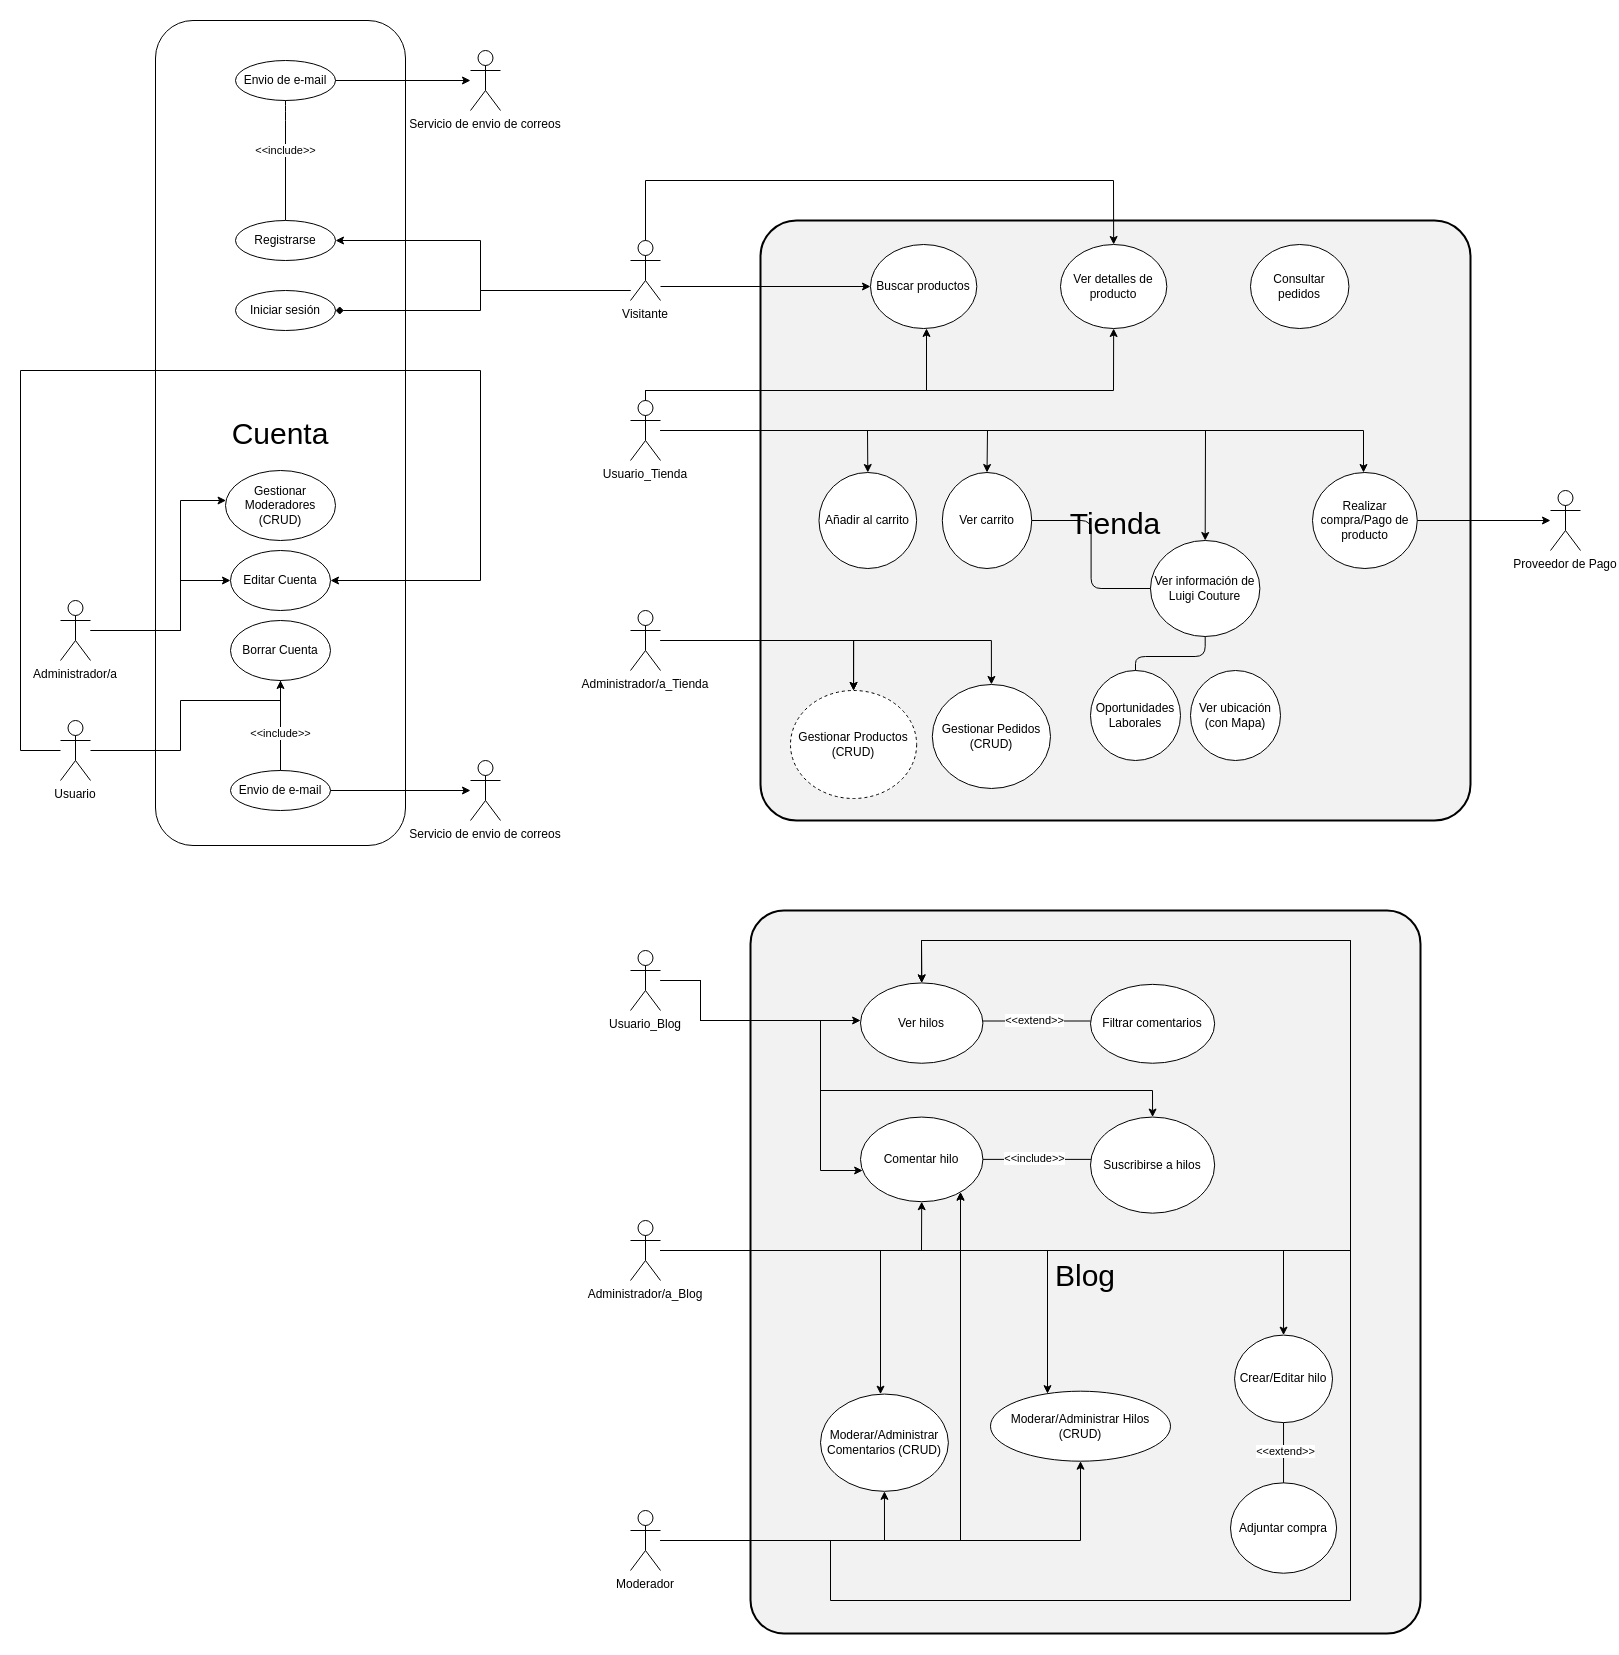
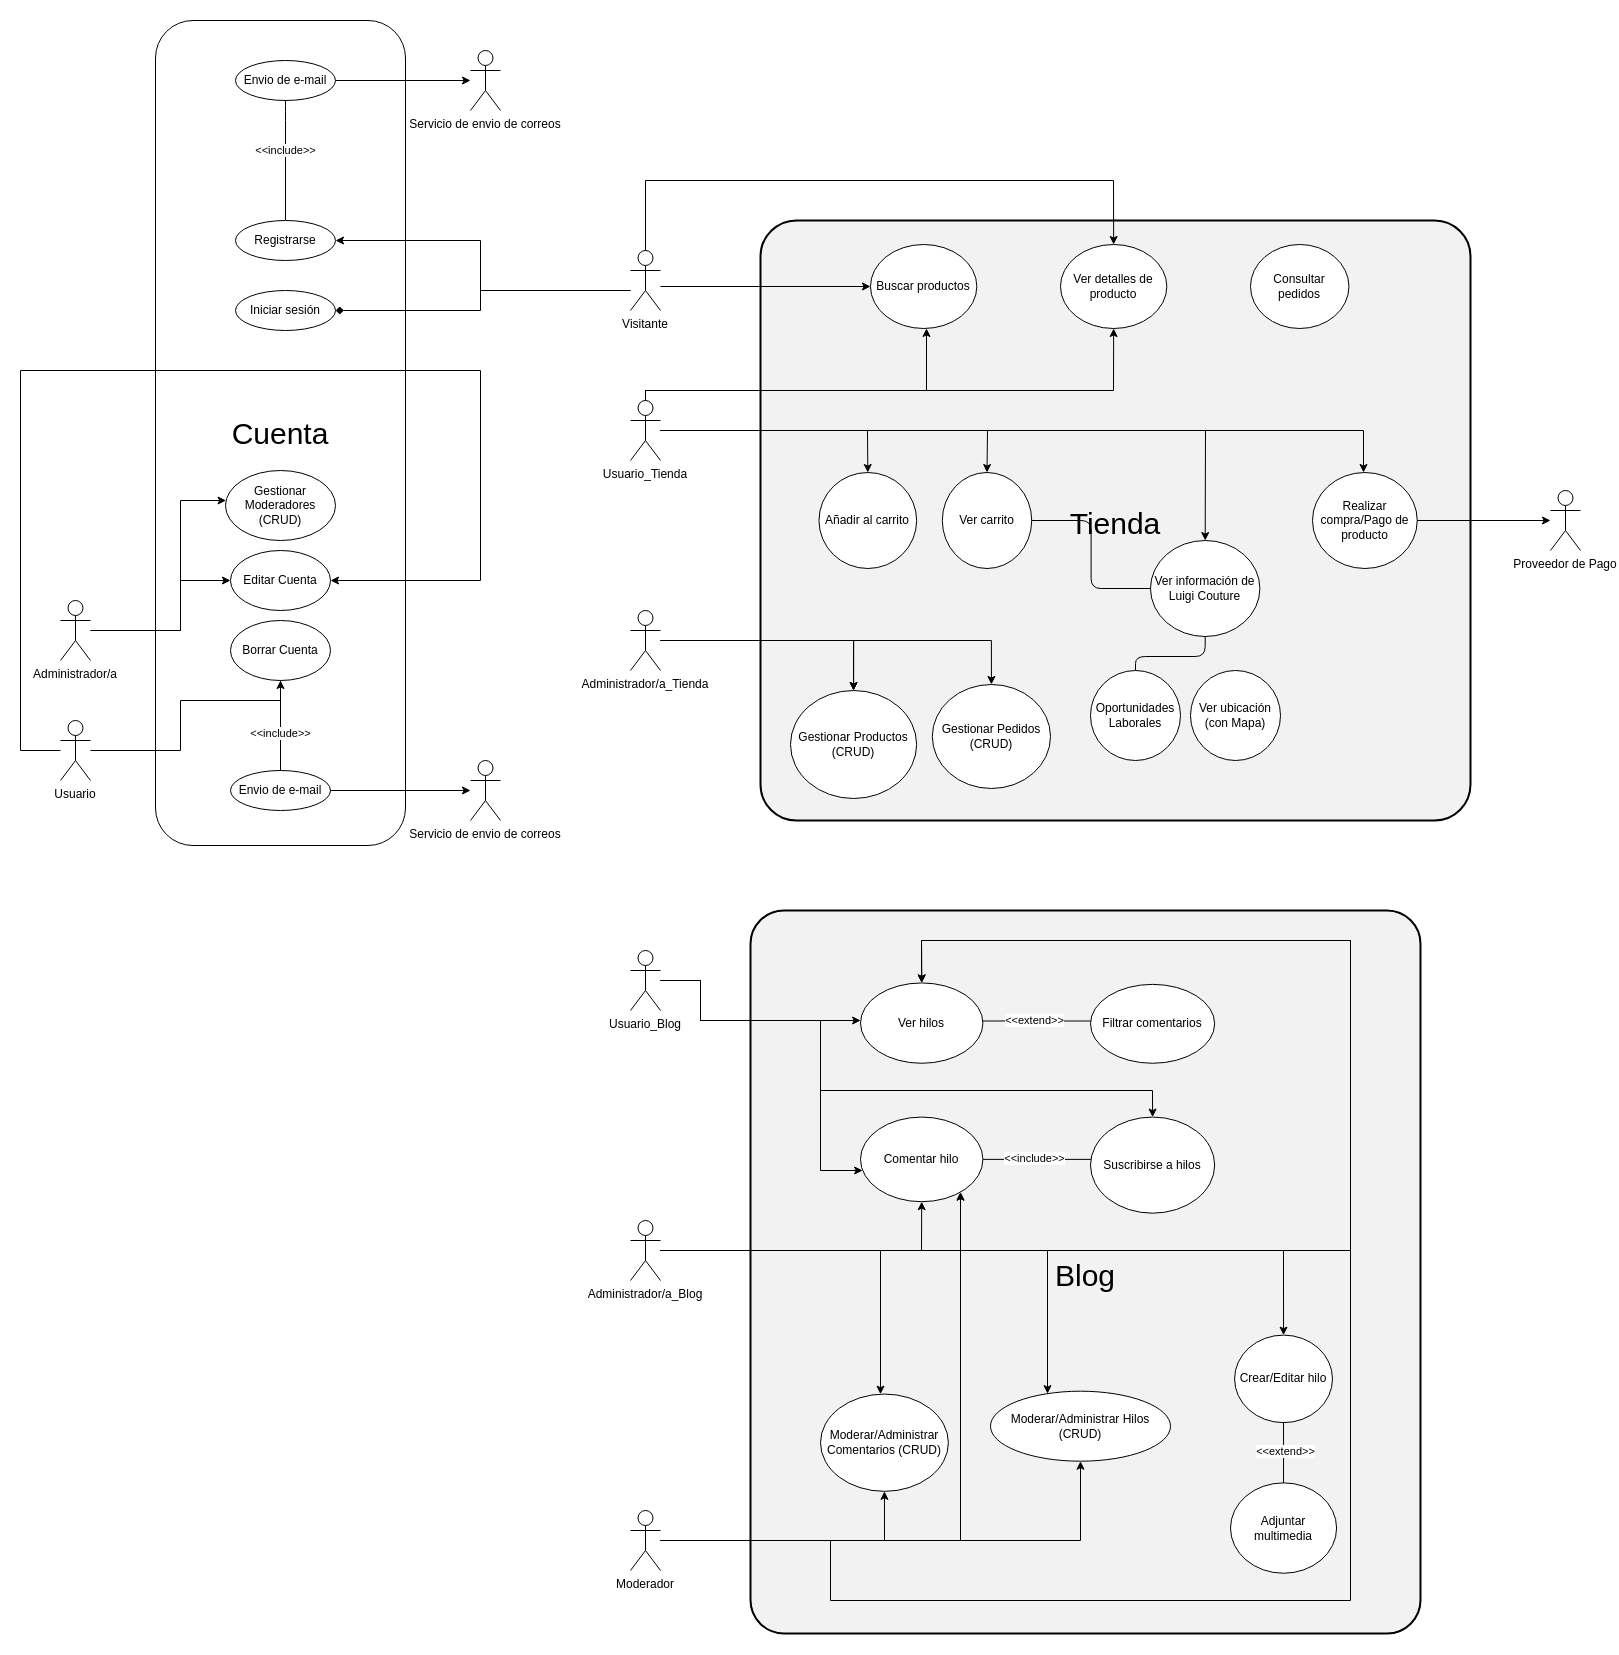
(646, 271) -> (646, 281)
(854, 745) -> (854, 745)
(1284, 1529) -> (1284, 1529)
